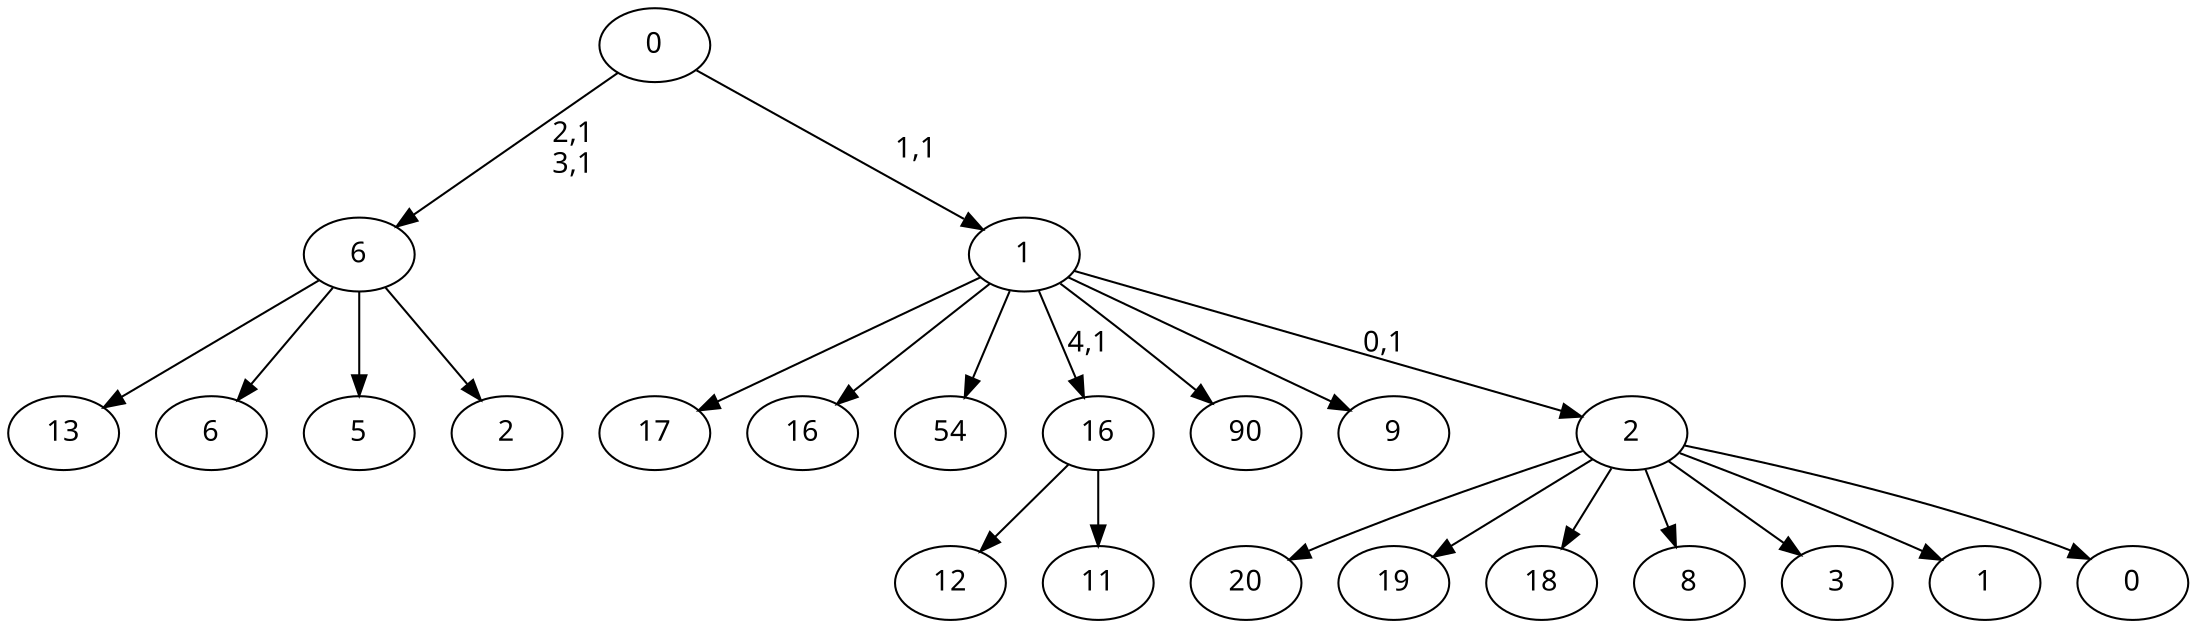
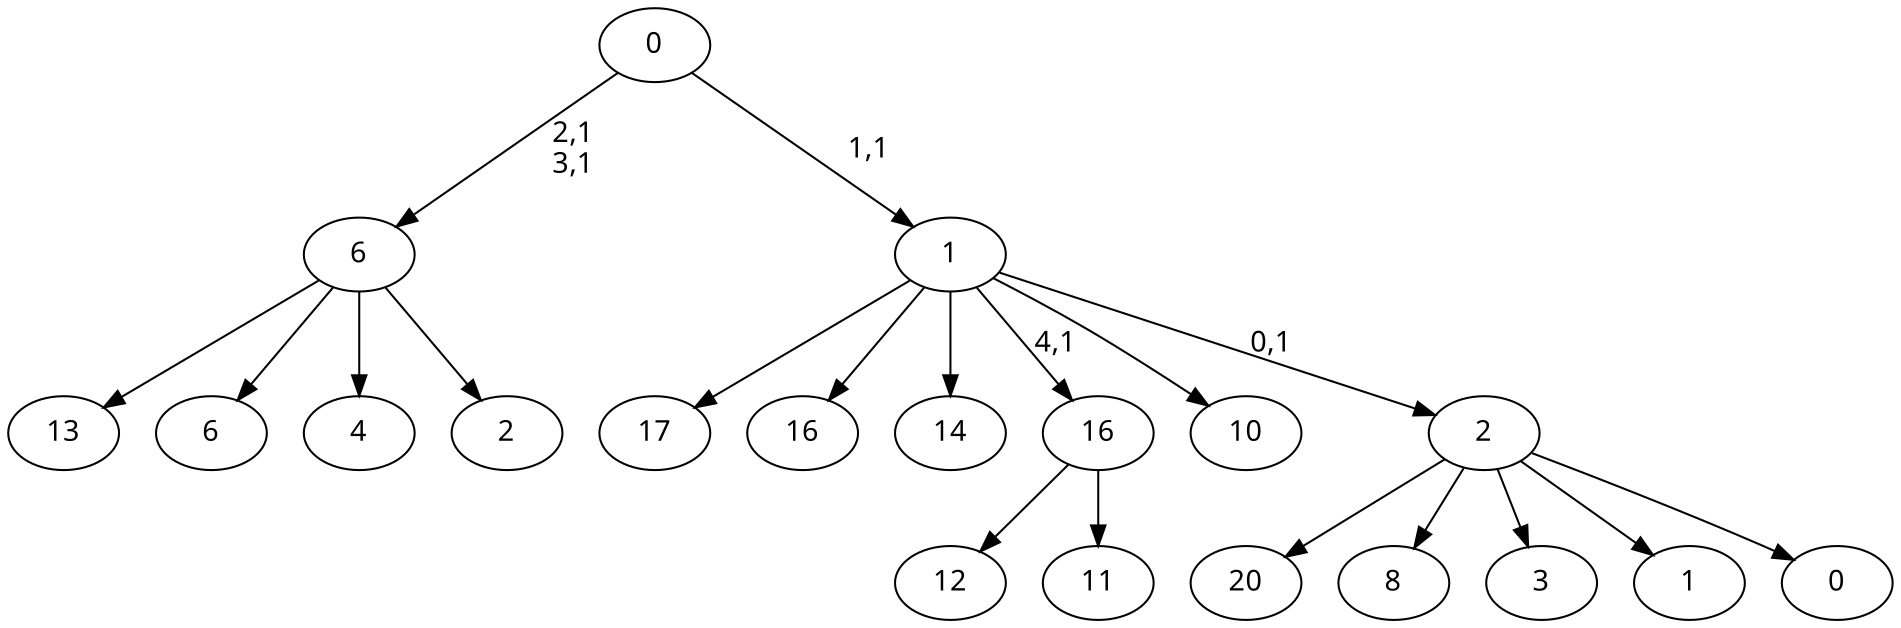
(359, 433) -> (359, 433)
(950, 433) -> (950, 433)
(1246, 433) -> (1246, 433)
(1394, 433) -> none
(1394, 583) -> none
(1542, 583) -> none
